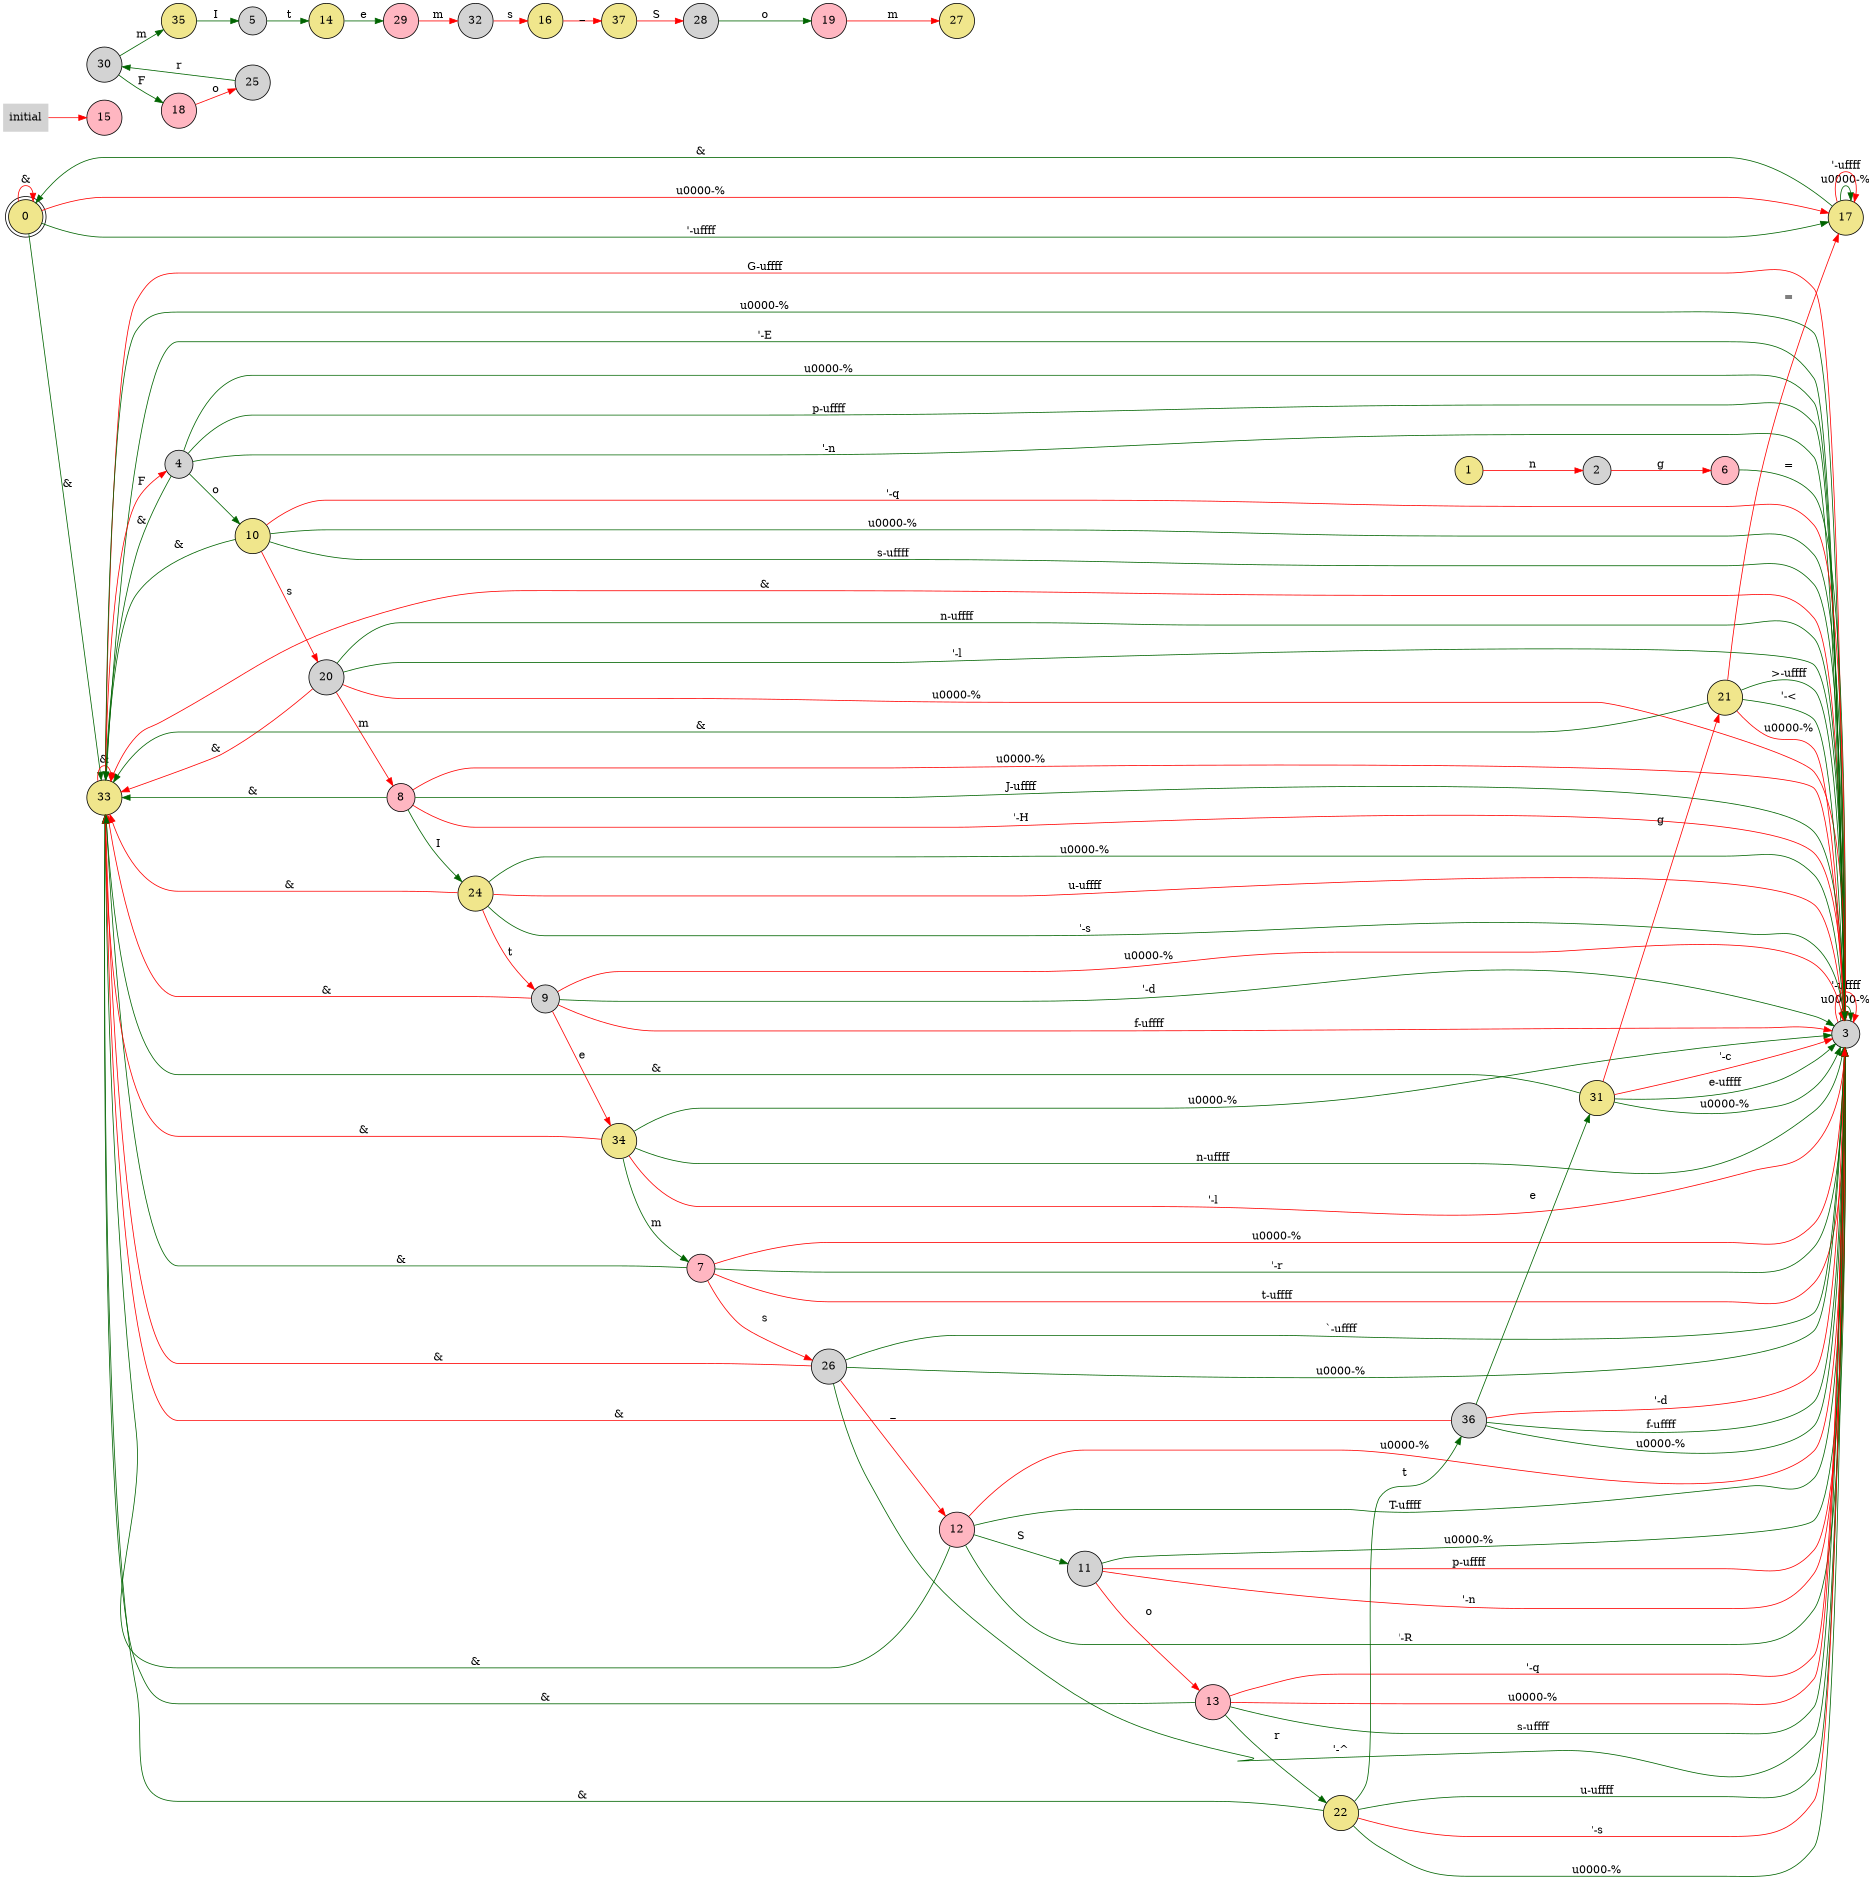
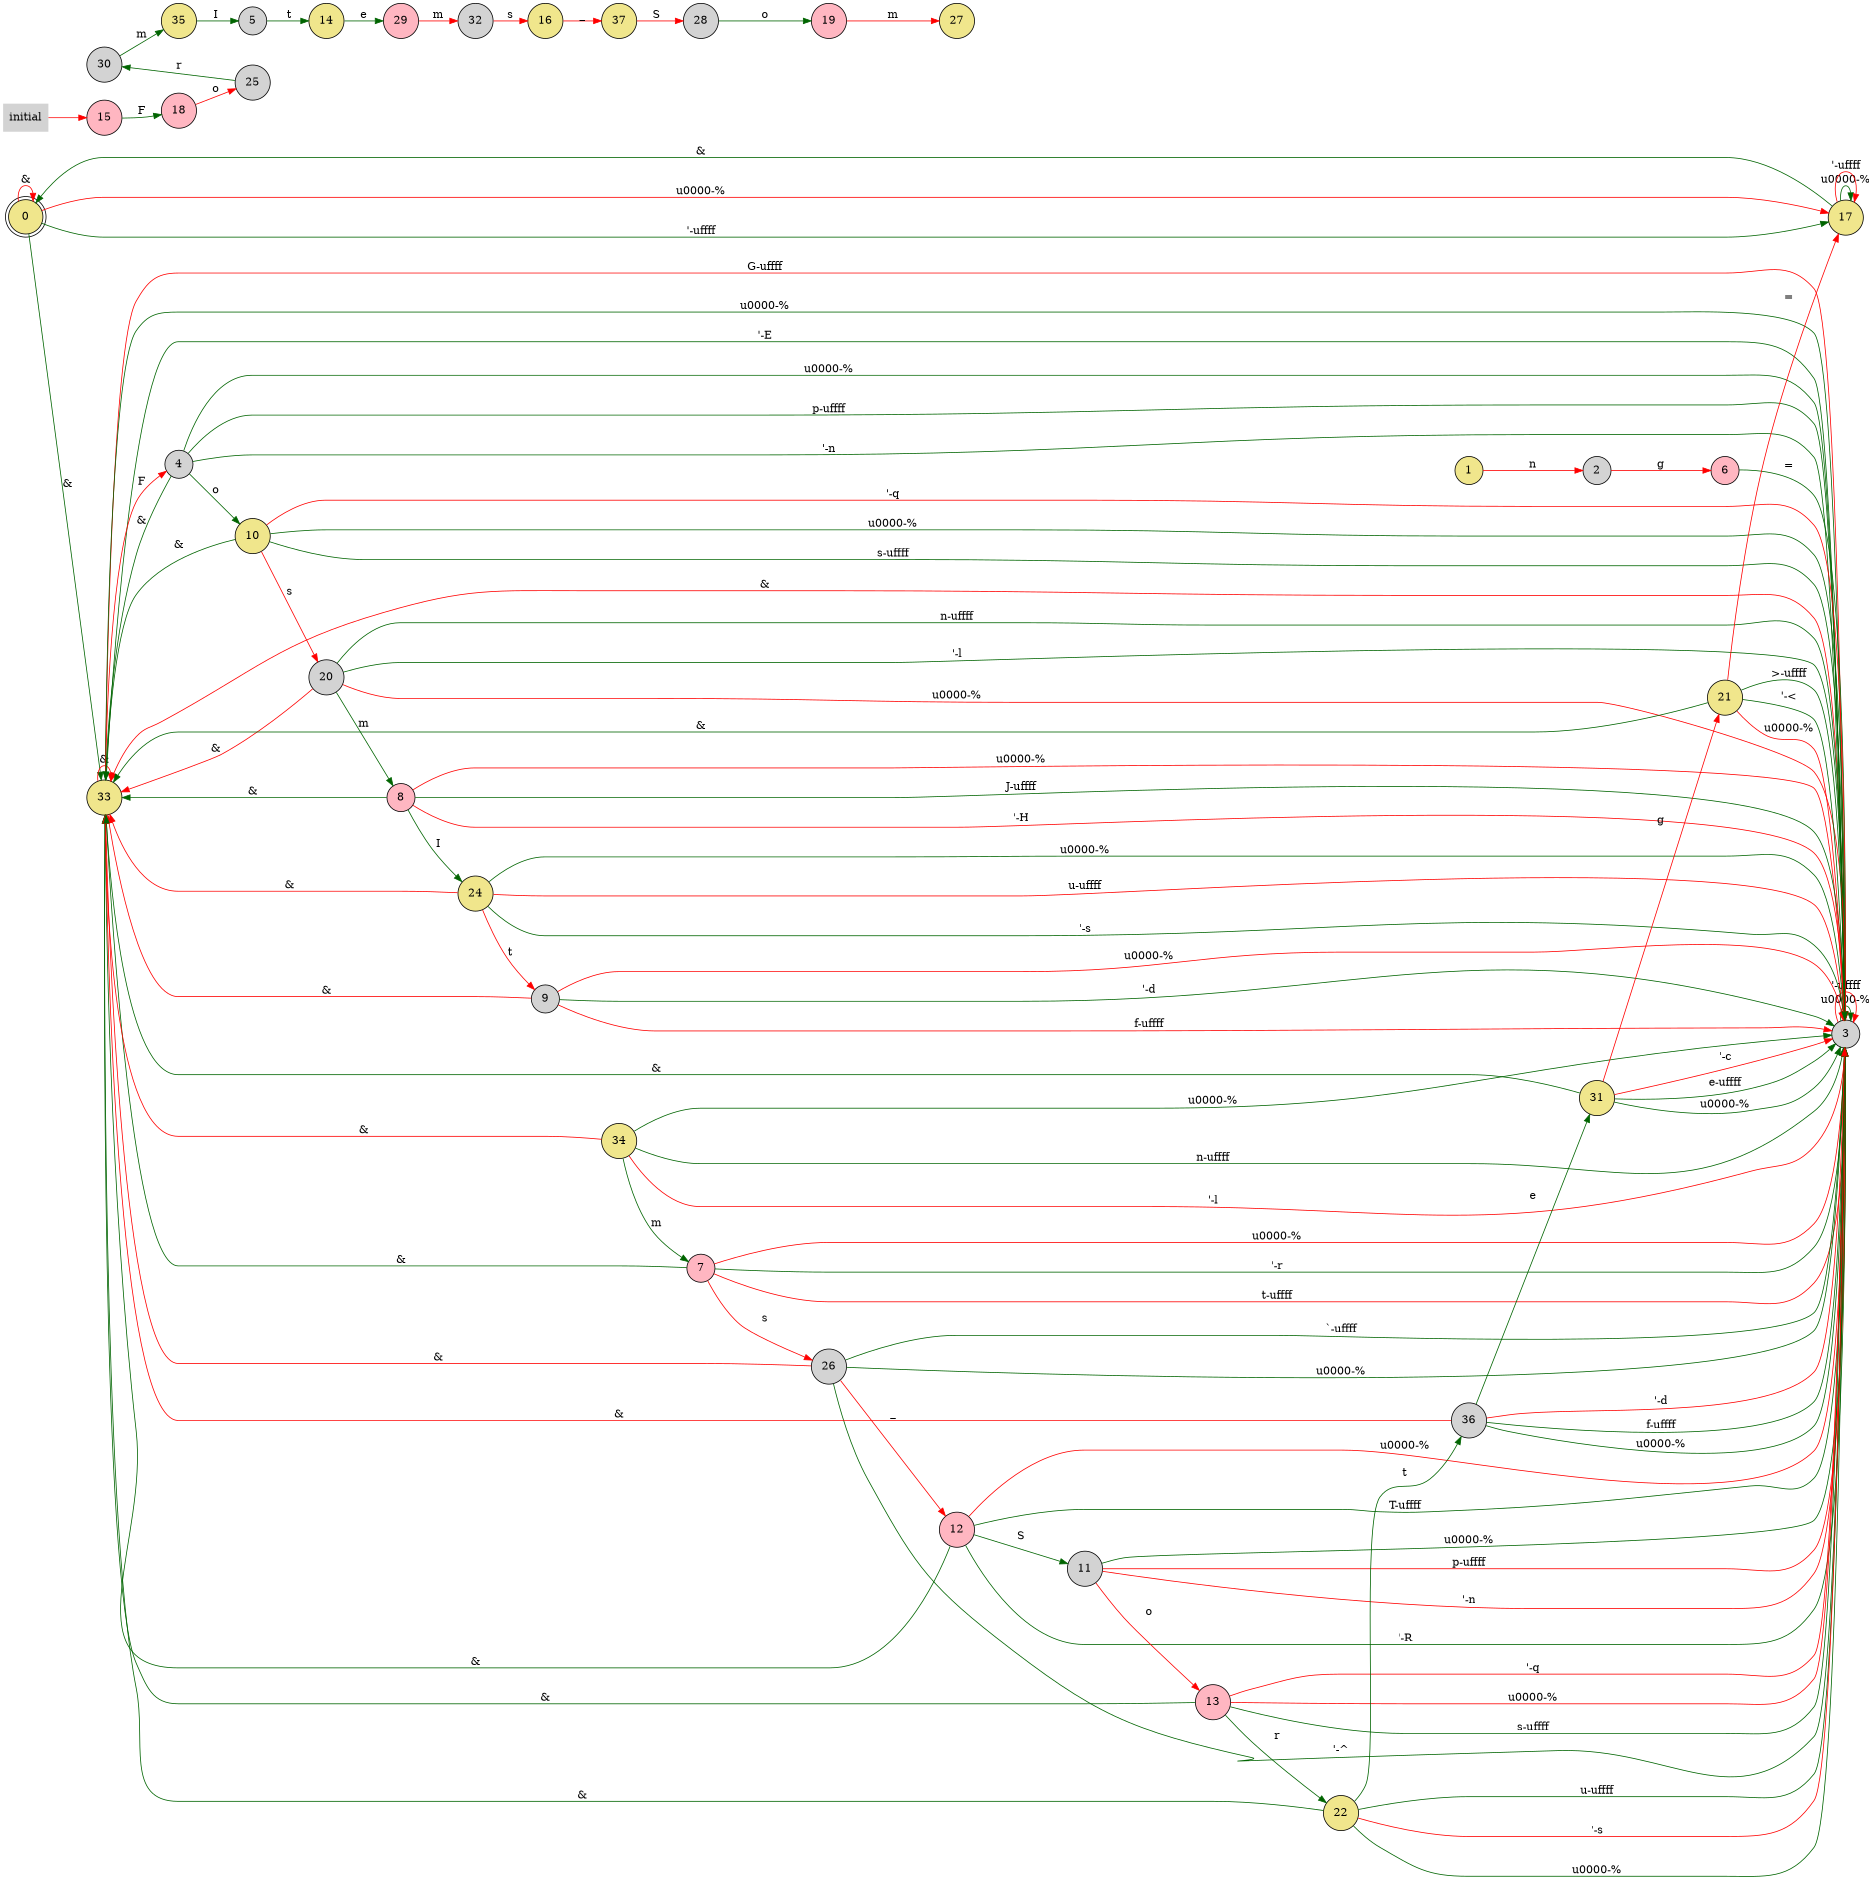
(137, 88) -> (138, 118)
(364, 738) -> (364, 738)
(580, 1065) -> none
